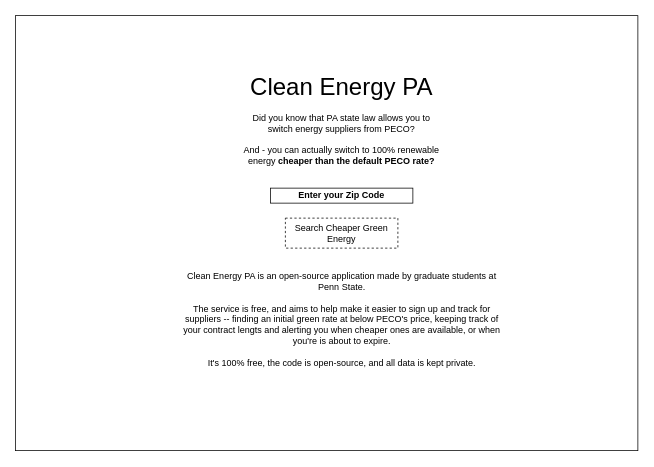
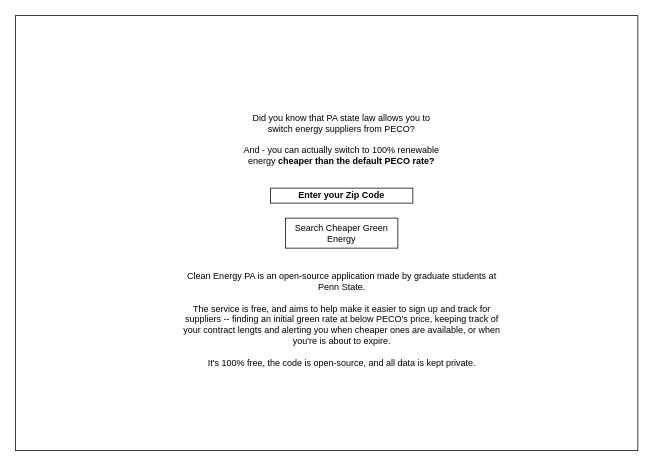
(342, 87) -> none
(342, 233) -> (342, 233)
